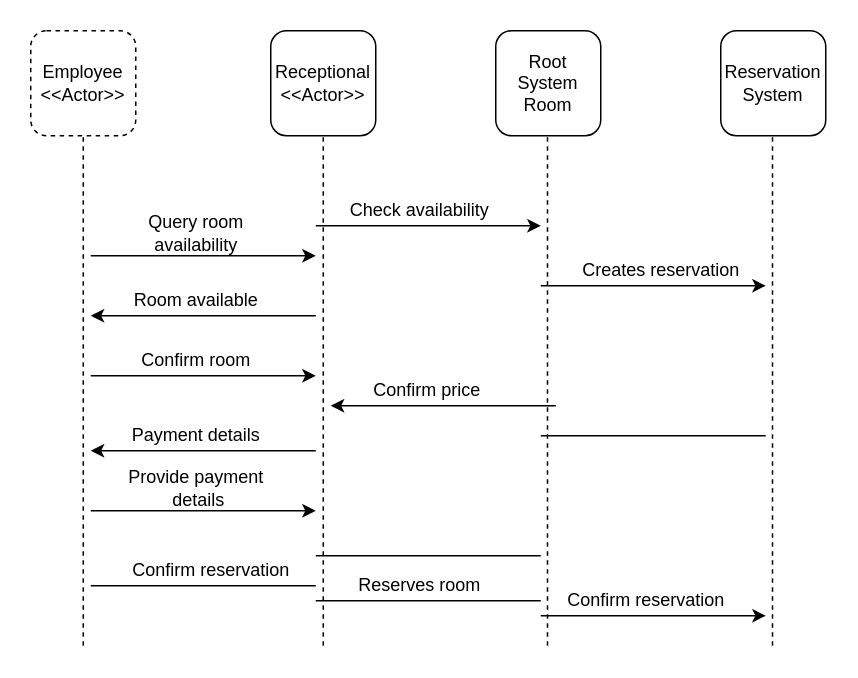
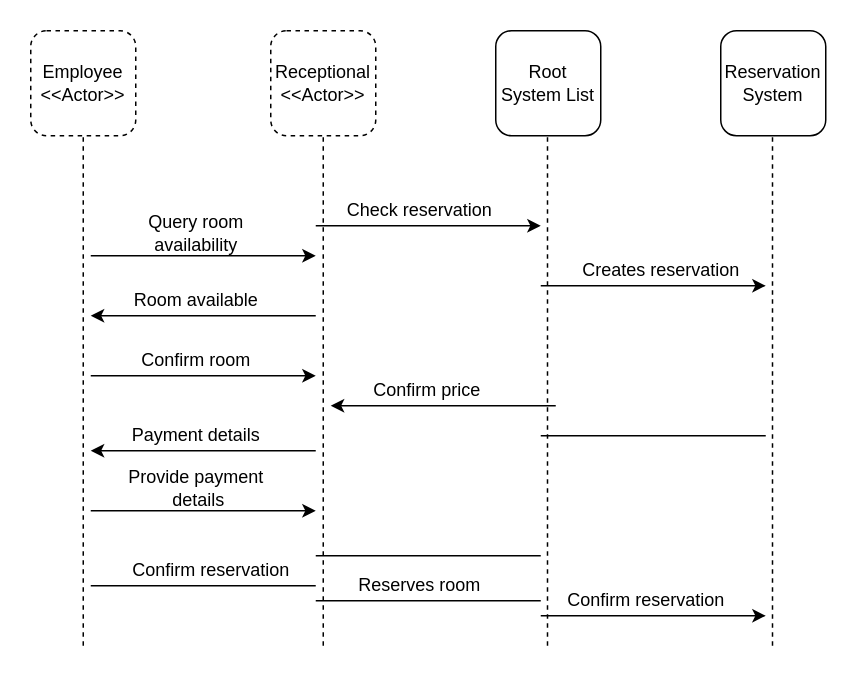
(323, 83) -> (323, 83)
(548, 83) -> (548, 83)
(420, 211) -> (420, 211)
